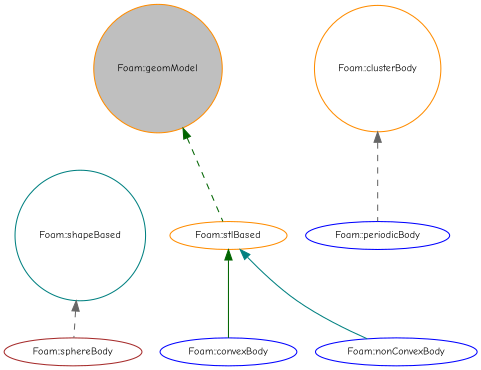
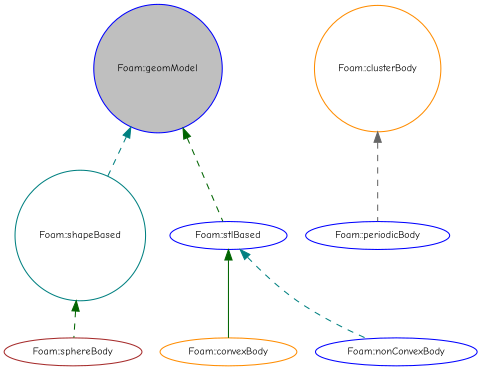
(158, 69) -> (158, 69)
none -> (117, 157)
(228, 236) -> (228, 236)
(303, 305) -> (303, 305)
(75, 324) -> (75, 324)
(228, 352) -> (228, 352)
